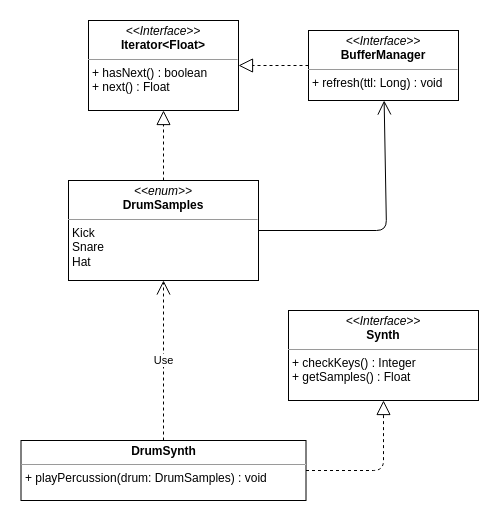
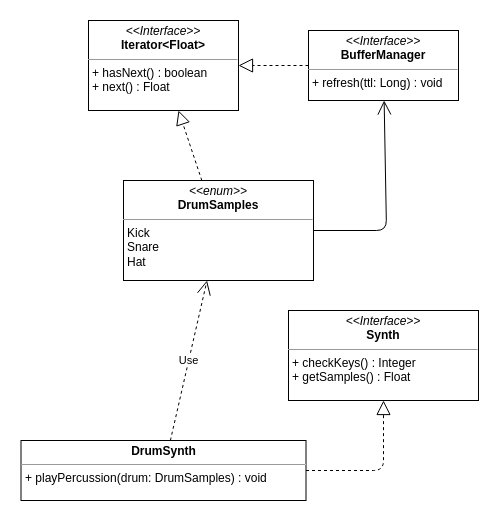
(164, 231) -> (219, 231)
